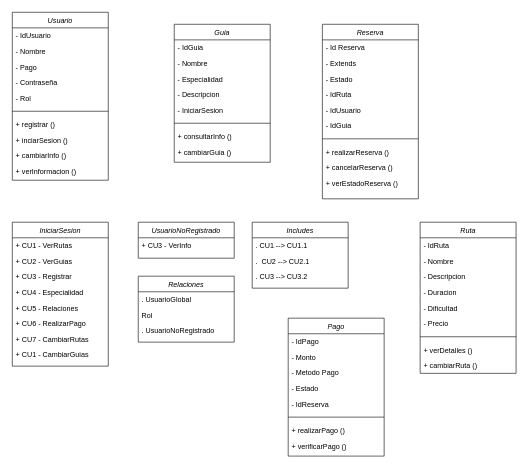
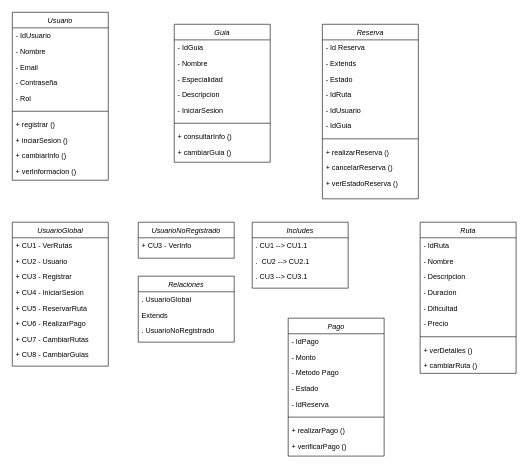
(27, 67) -> (27, 67)
(60, 230) -> (60, 230)
(44, 262) -> (42, 262)
(281, 277) -> (281, 277)
(50, 293) -> (52, 293)
(47, 308) -> (53, 308)
(147, 316) -> (156, 316)
(51, 355) -> (51, 355)
